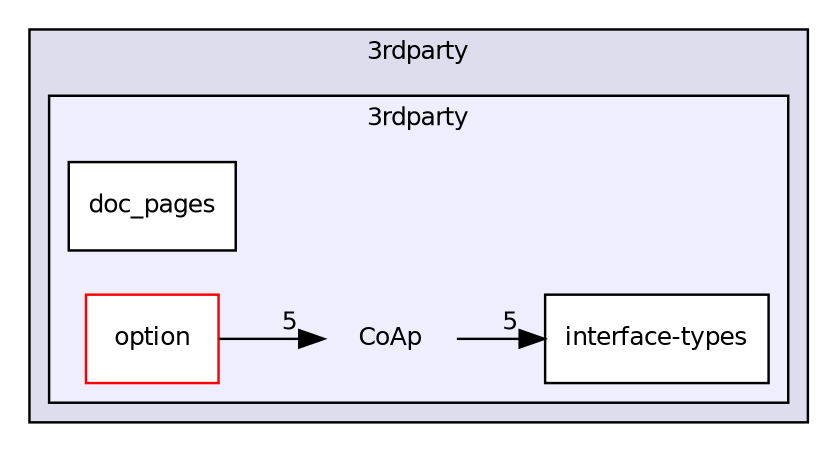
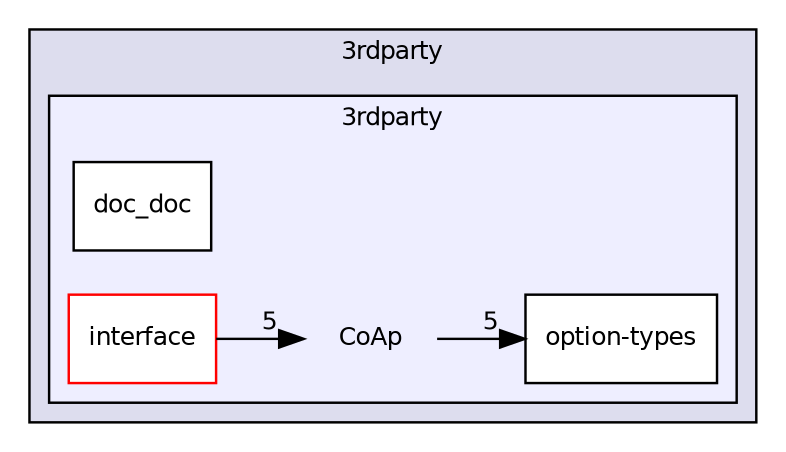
(152, 206) -> (142, 206)
(152, 339) -> (142, 339)
(657, 339) -> (621, 339)
